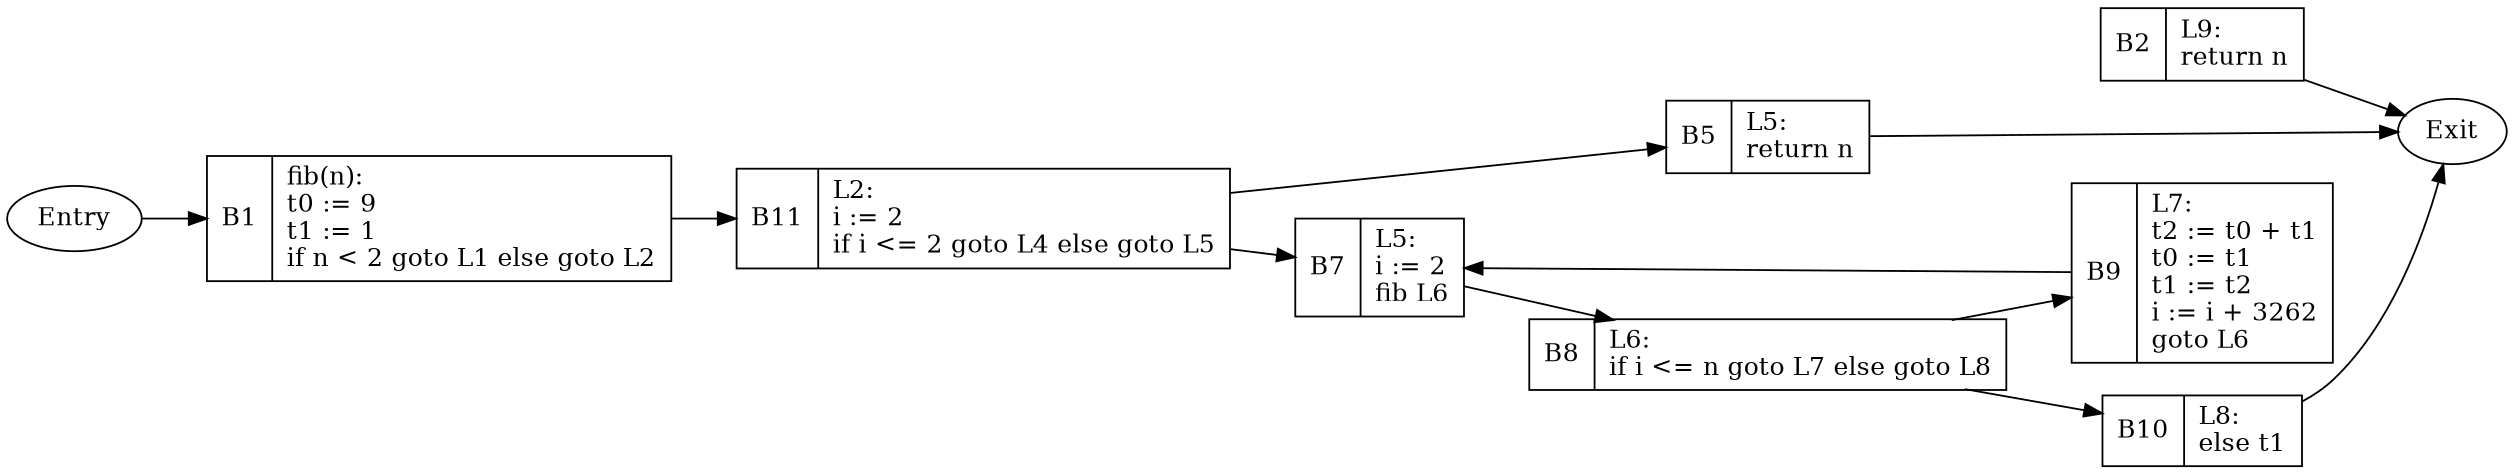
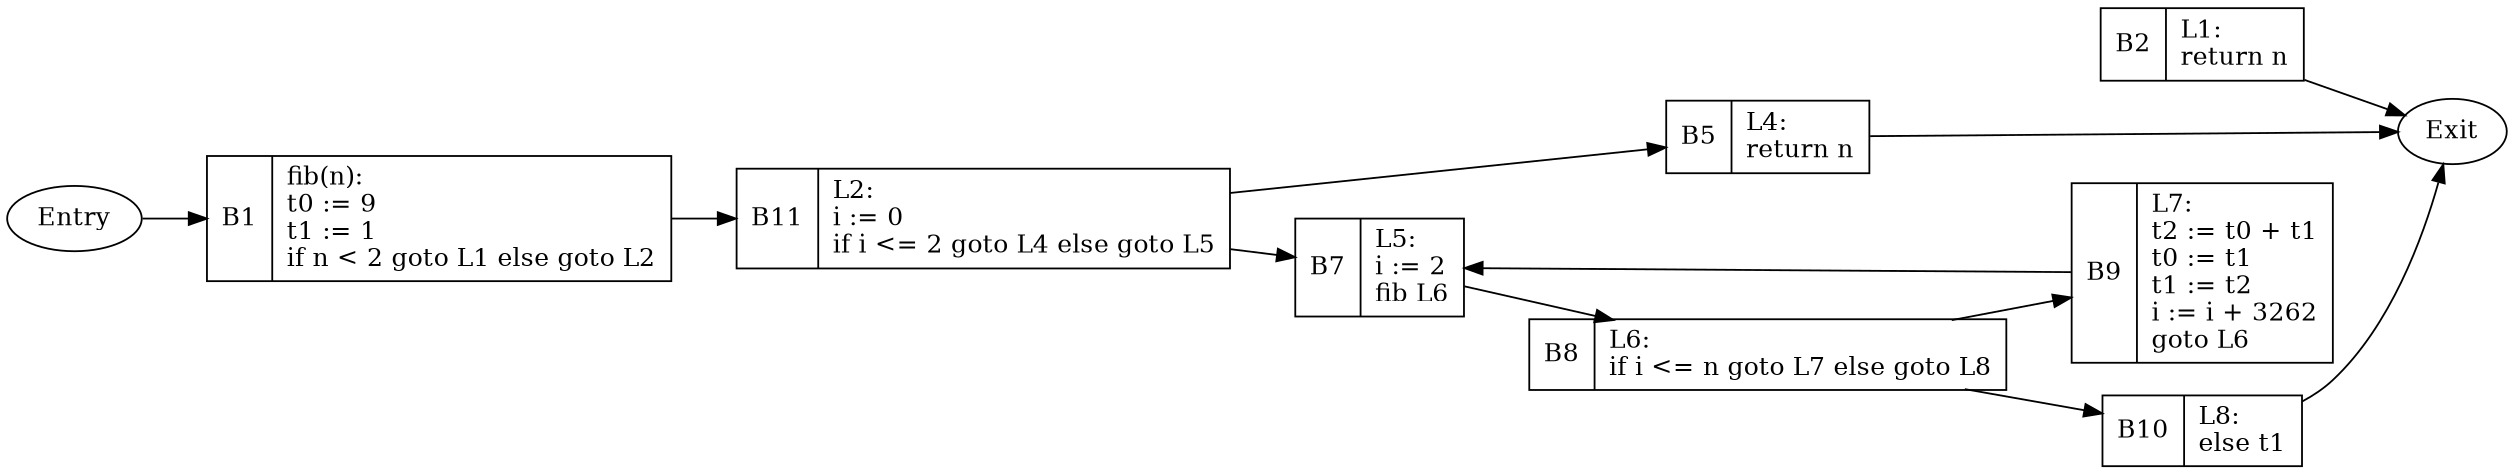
(2201, 30) -> (2201, 30)
(1767, 122) -> (1767, 122)
(869, 218) -> (869, 218)
